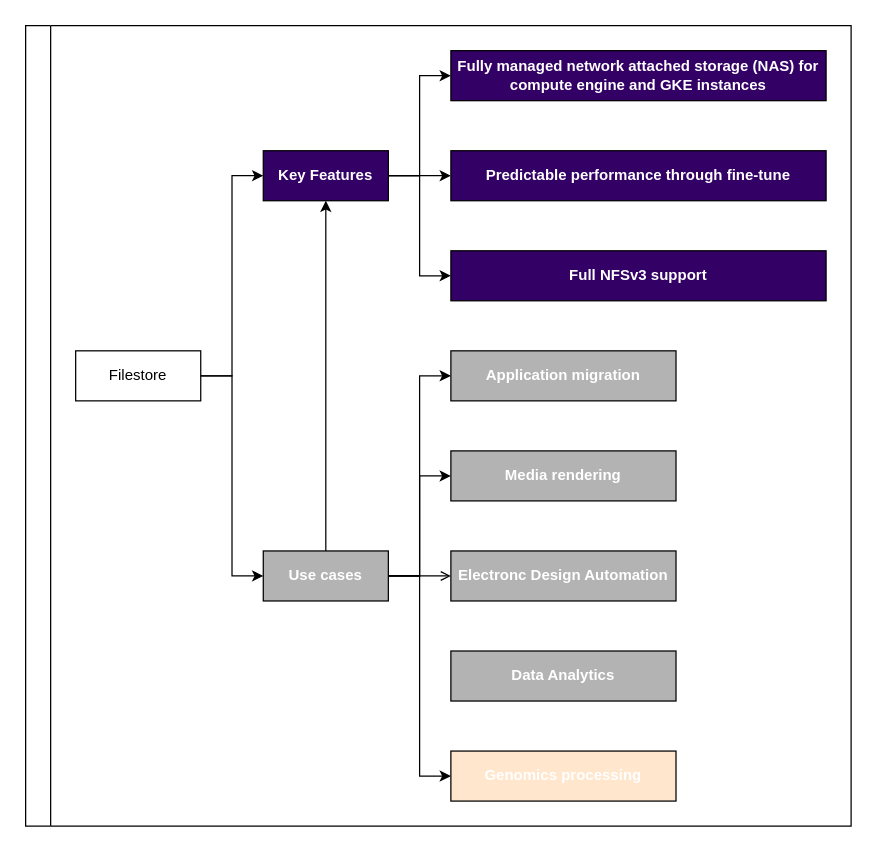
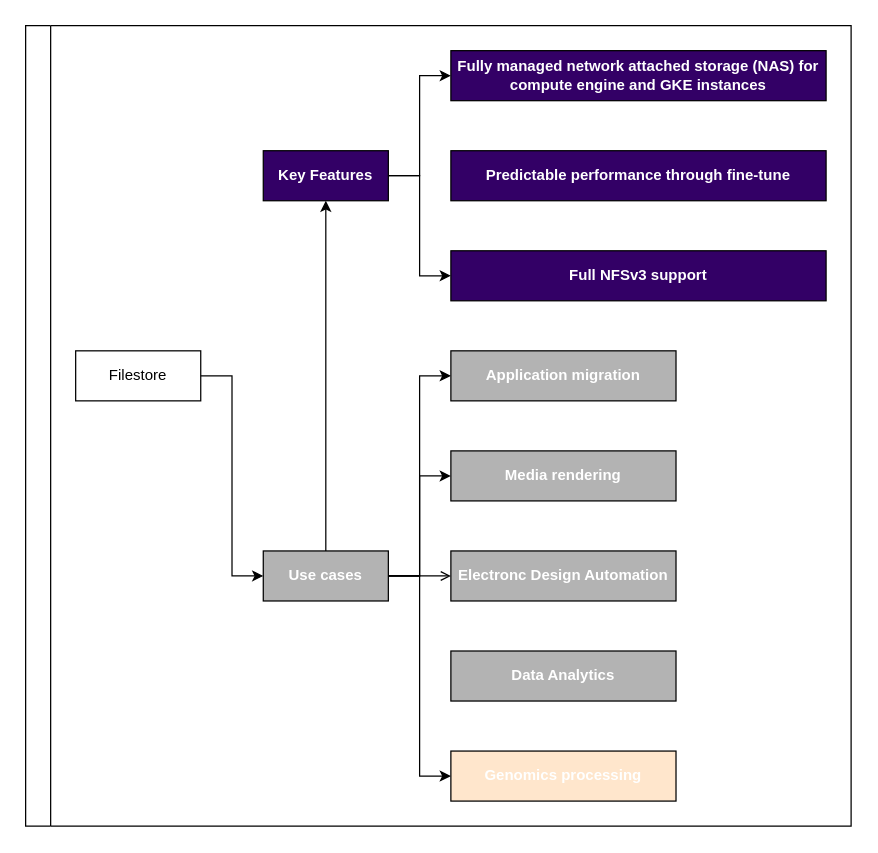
(433, 176) -> none
(232, 264) -> none
